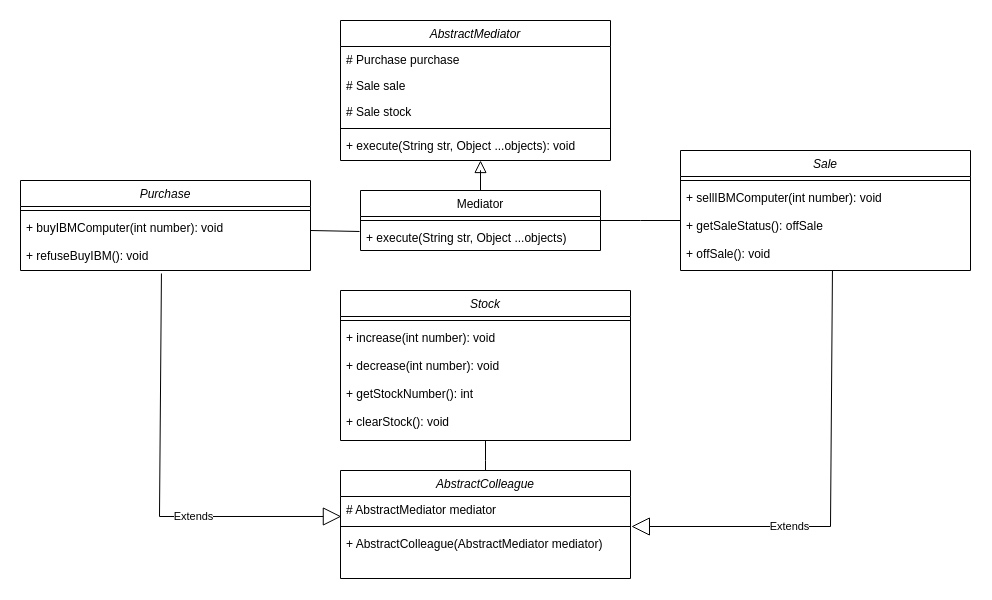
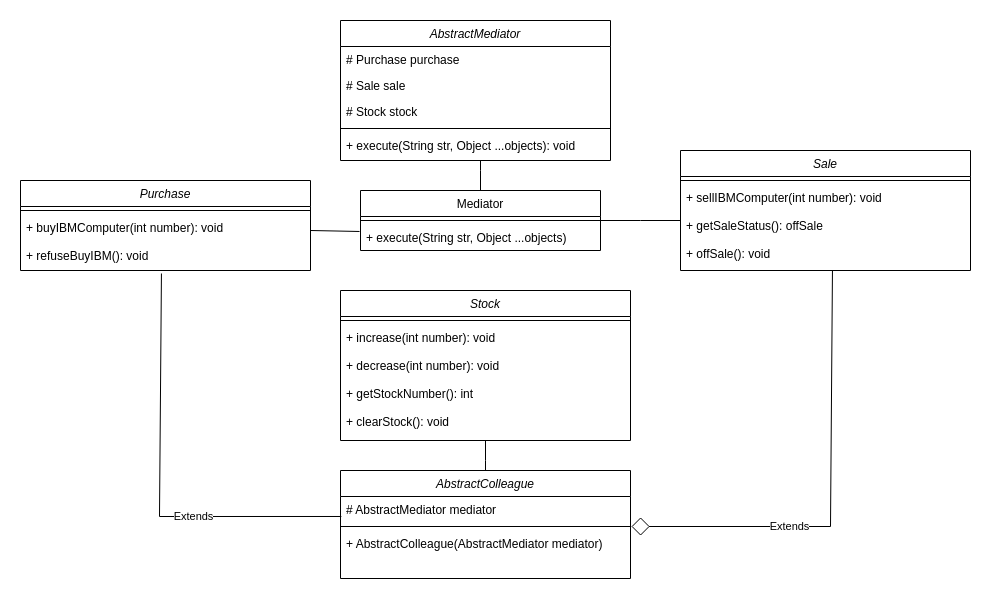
(382, 112) -> (387, 112)
(481, 172) -> (481, 169)
(322, 516) -> (329, 516)
(650, 527) -> (650, 527)
